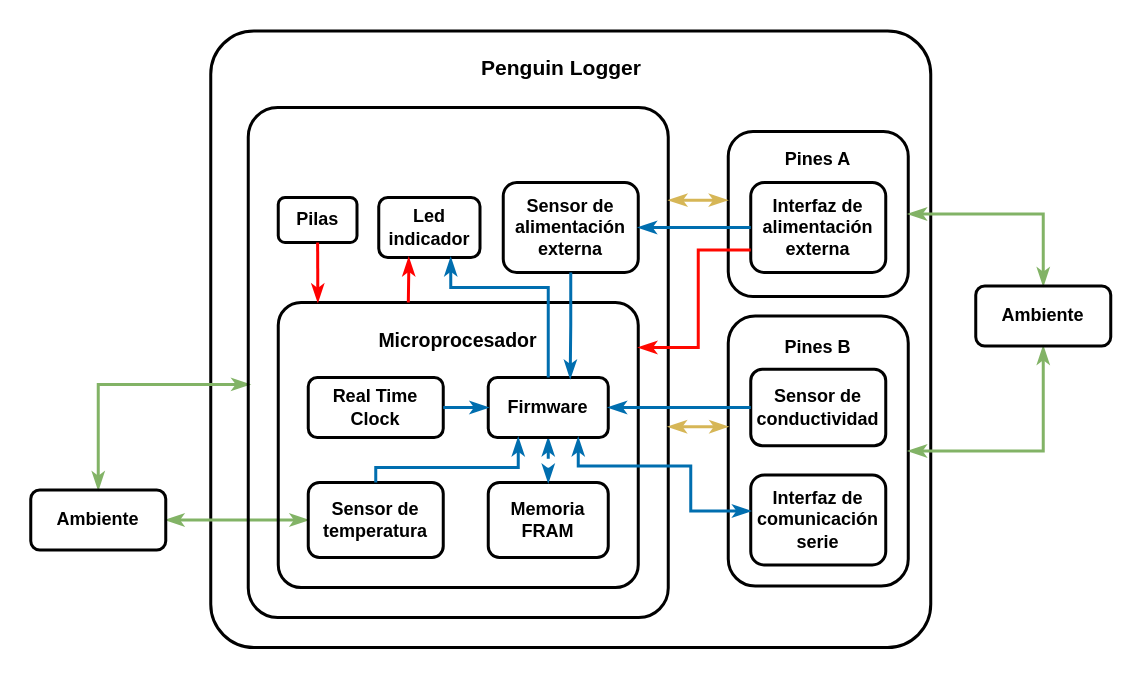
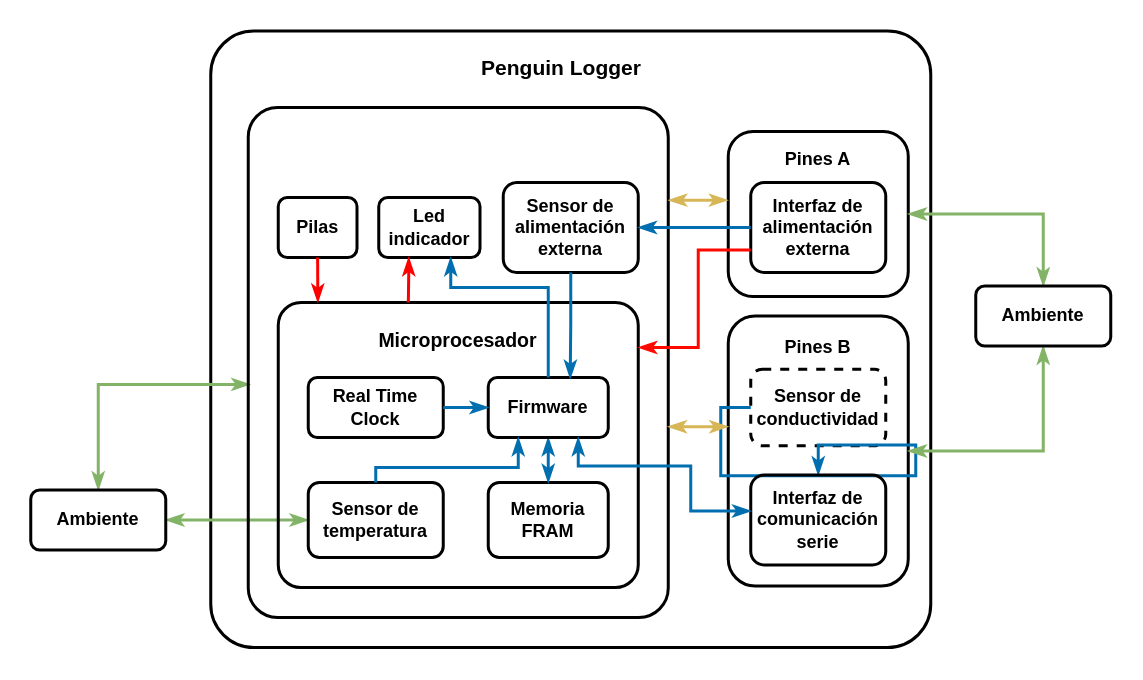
(318, 220) -> (318, 227)
(672, 407) -> (894, 445)
(818, 407) -> (818, 407)
(548, 462) -> (548, 462)
